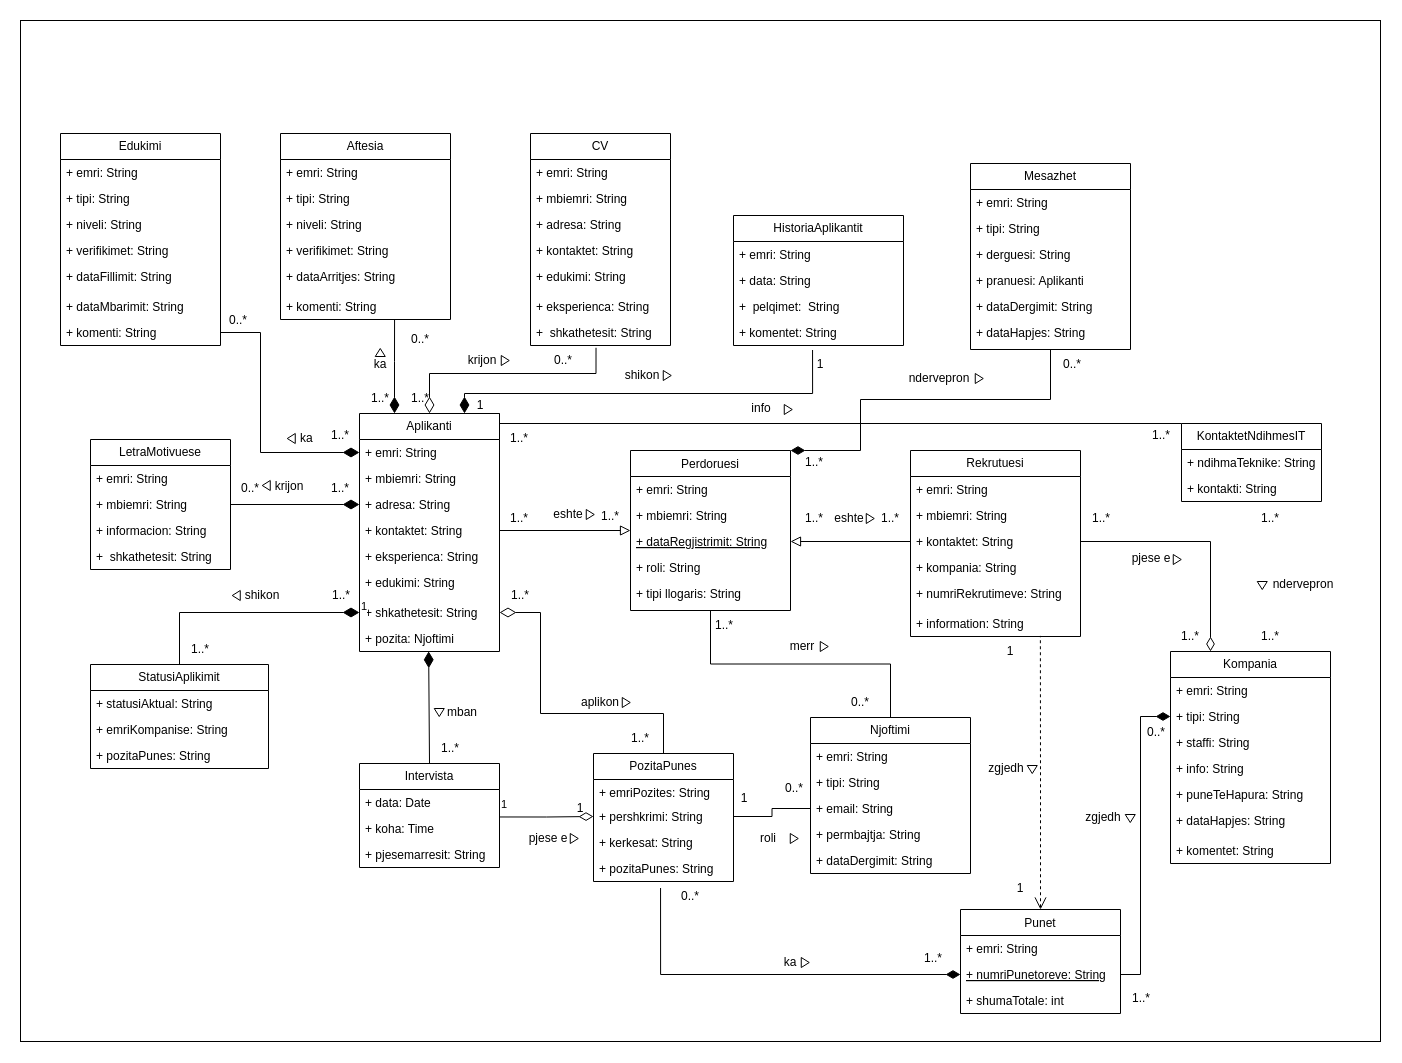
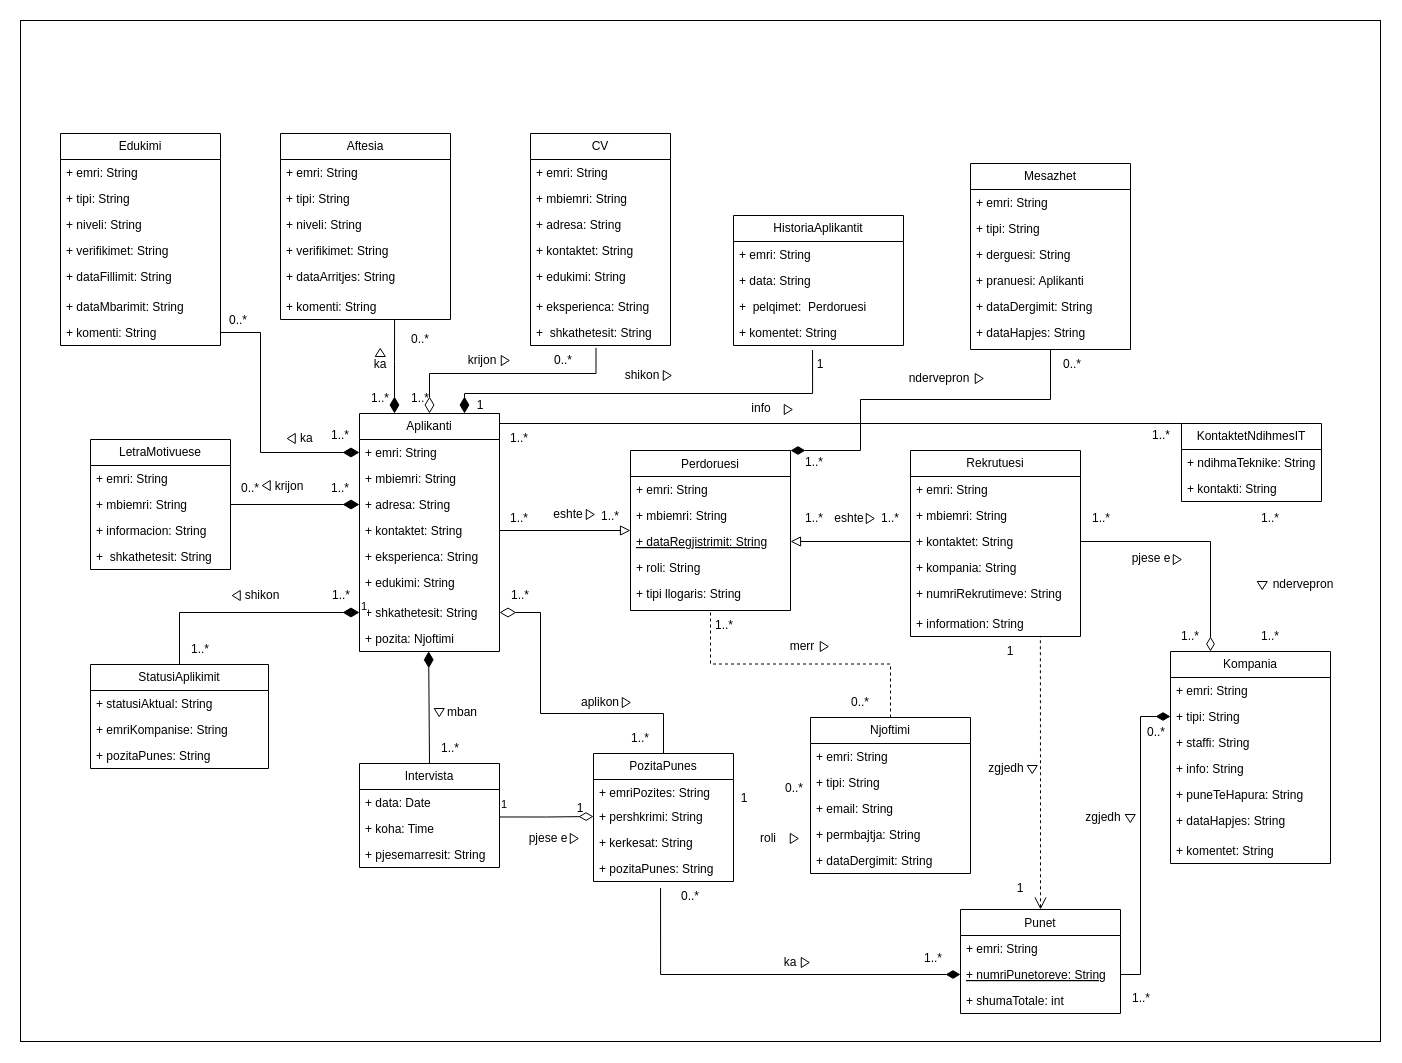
(797, 308) -> (811, 308)
(801, 664) -> (801, 664)
(772, 813) -> none
